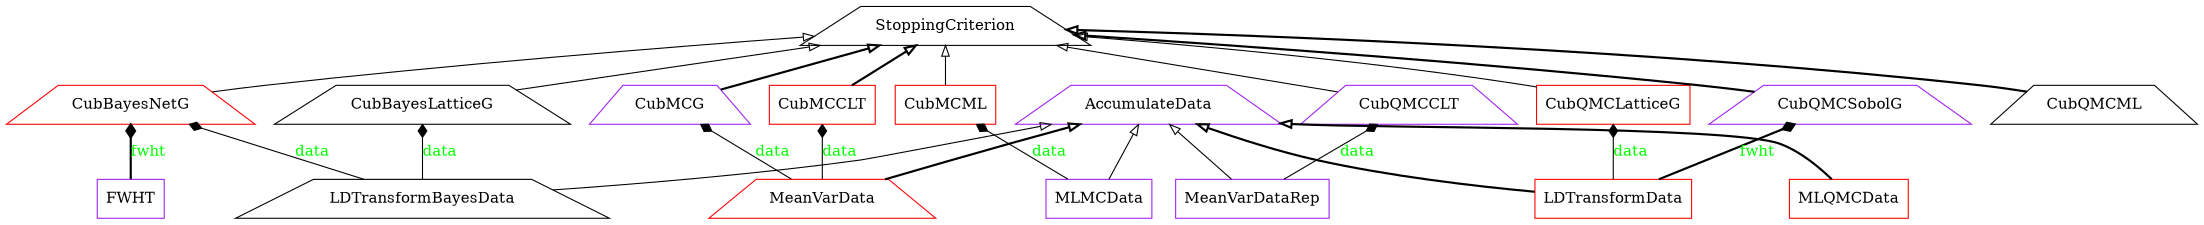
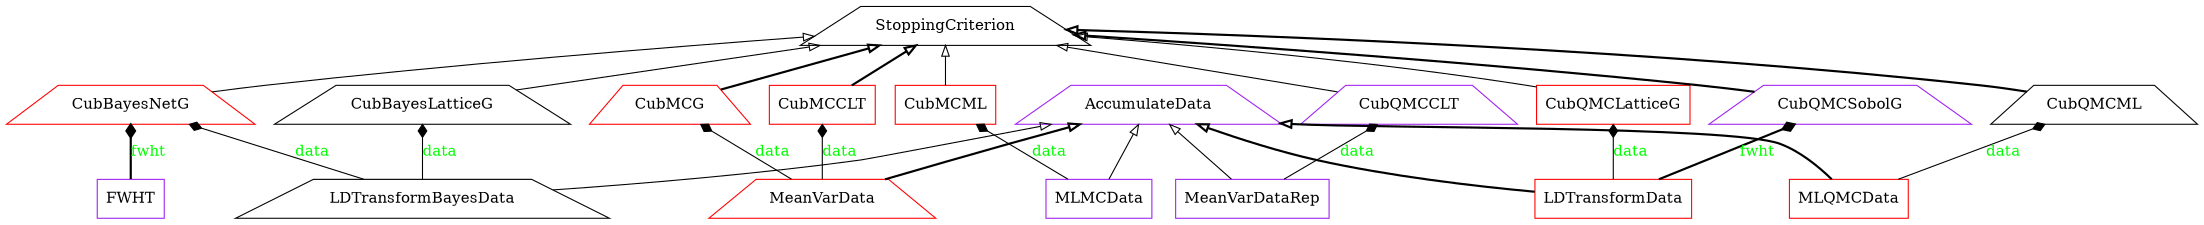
(670, 105) -> (670, 105)
none -> (1965, 154)
